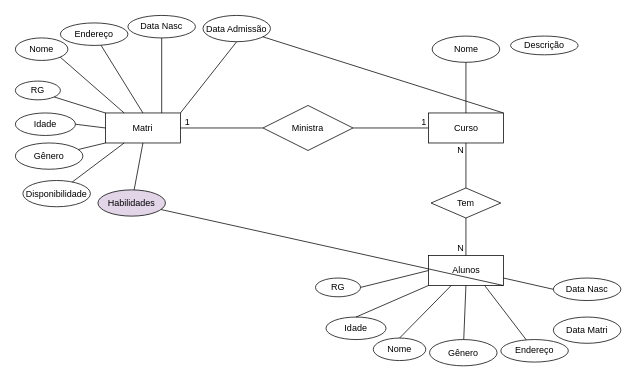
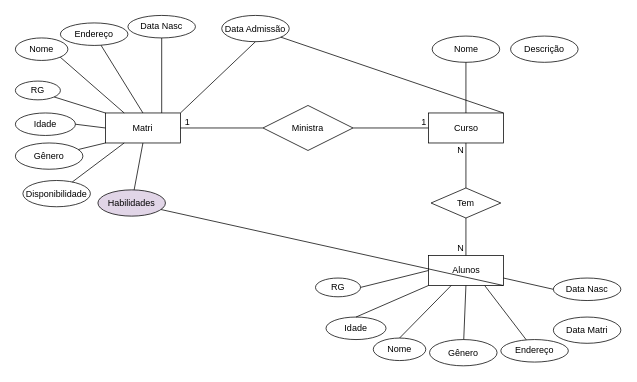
(237, 29) -> (255, 29)
(544, 45) -> (544, 49)
